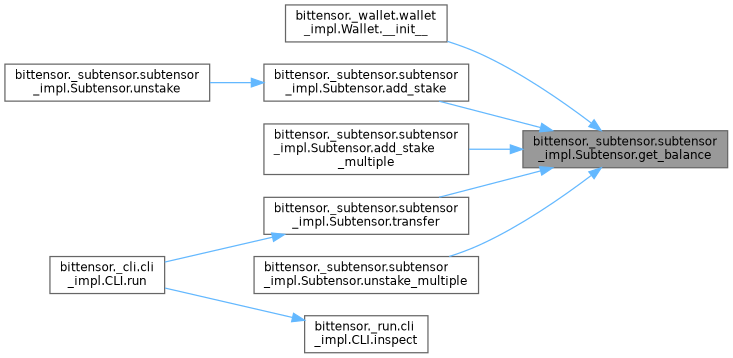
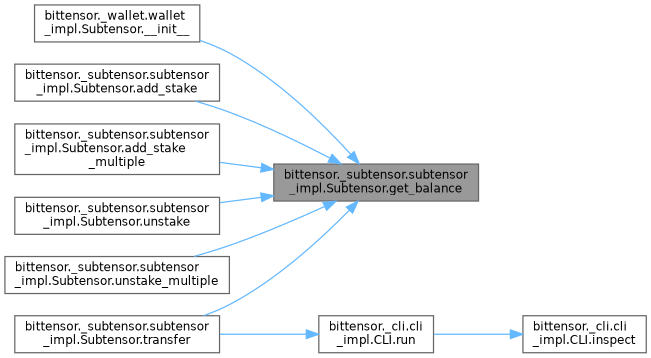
(366, 23) -> (117, 23)
(231, 83) -> (240, 200)
(219, 250) -> (263, 334)
(366, 334) -> (585, 334)
